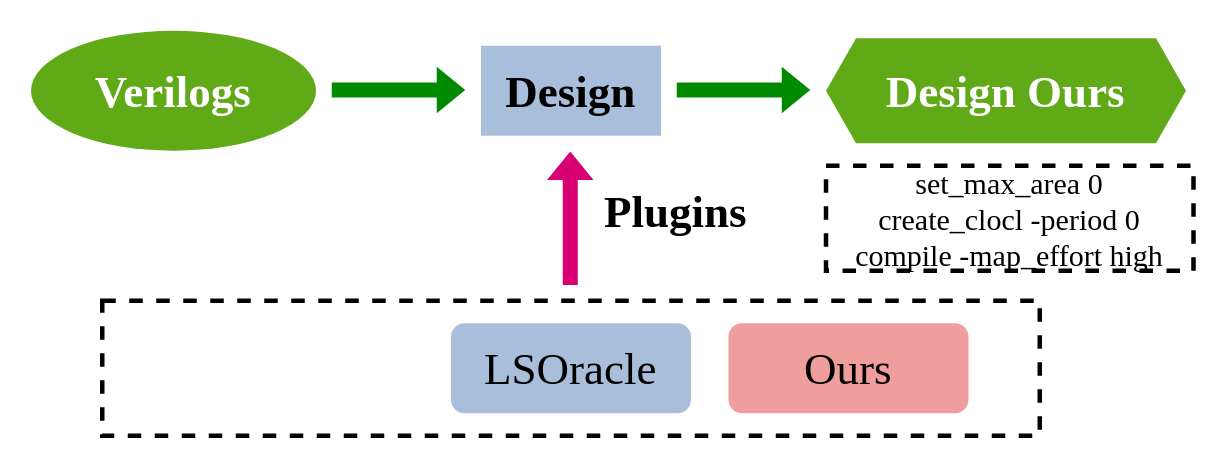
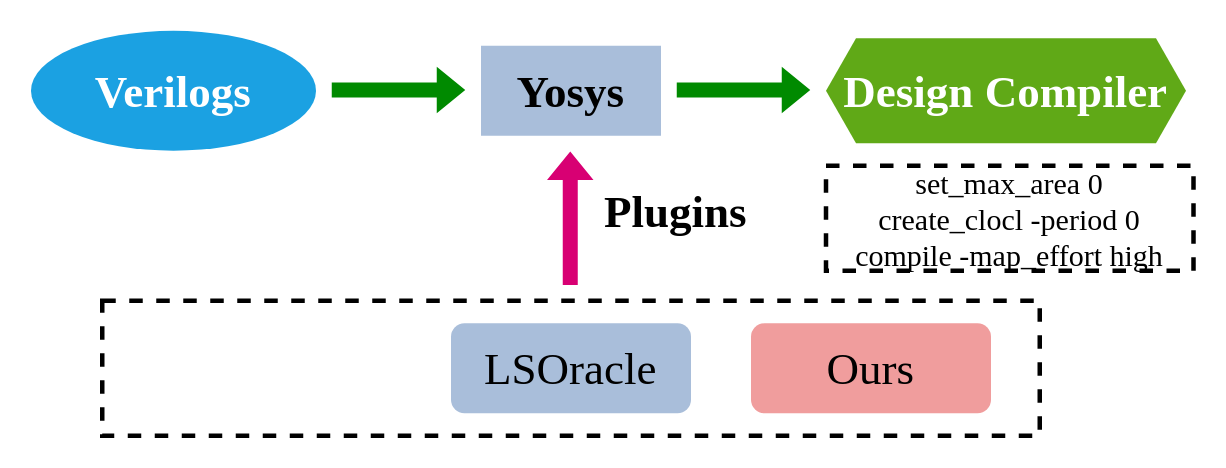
(173, 91) -> (173, 91)
(571, 91) -> (571, 91)
(1006, 91) -> (1006, 91)
(848, 368) -> (871, 368)
